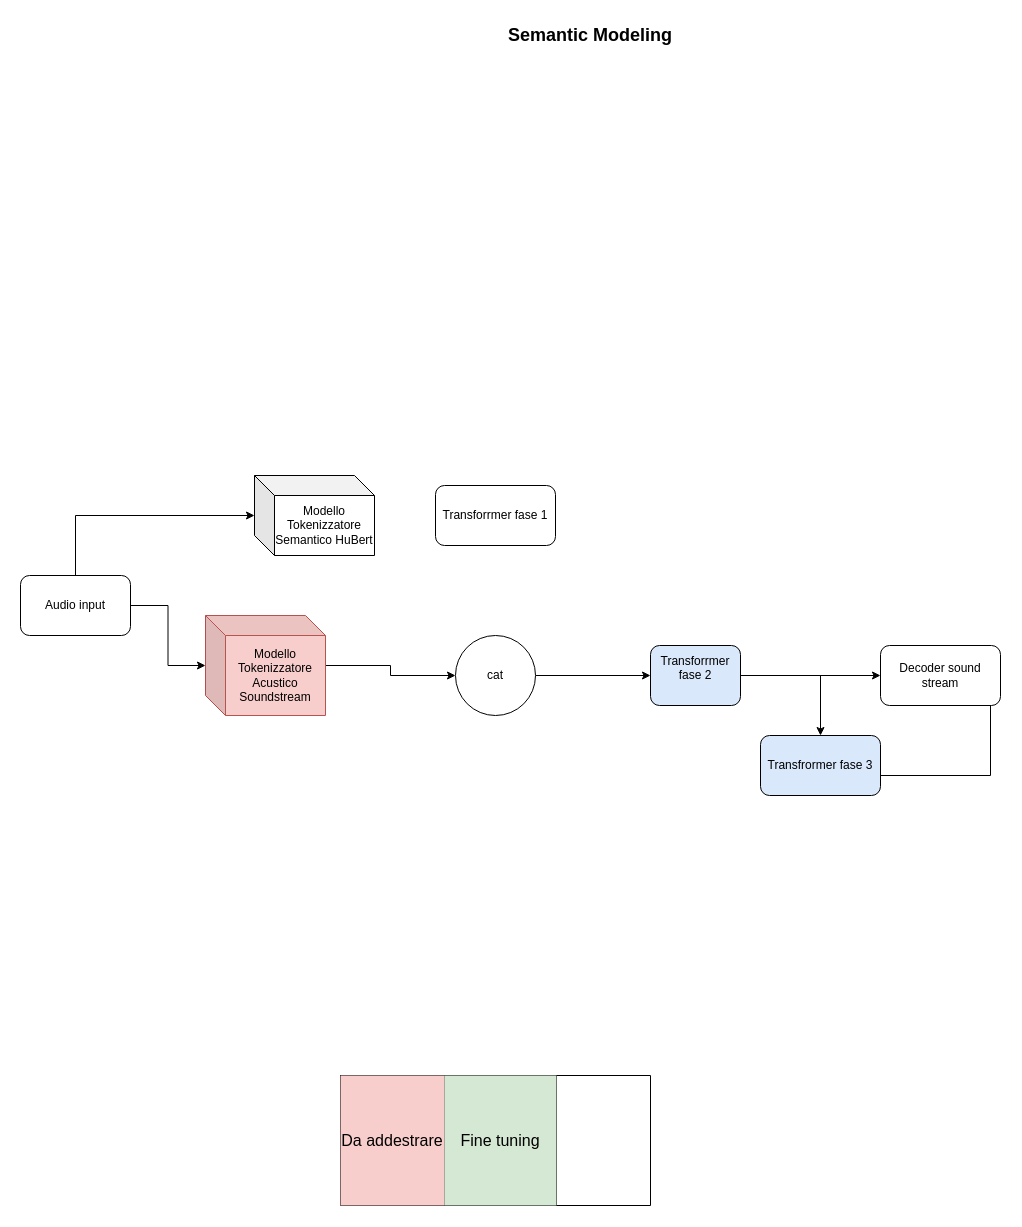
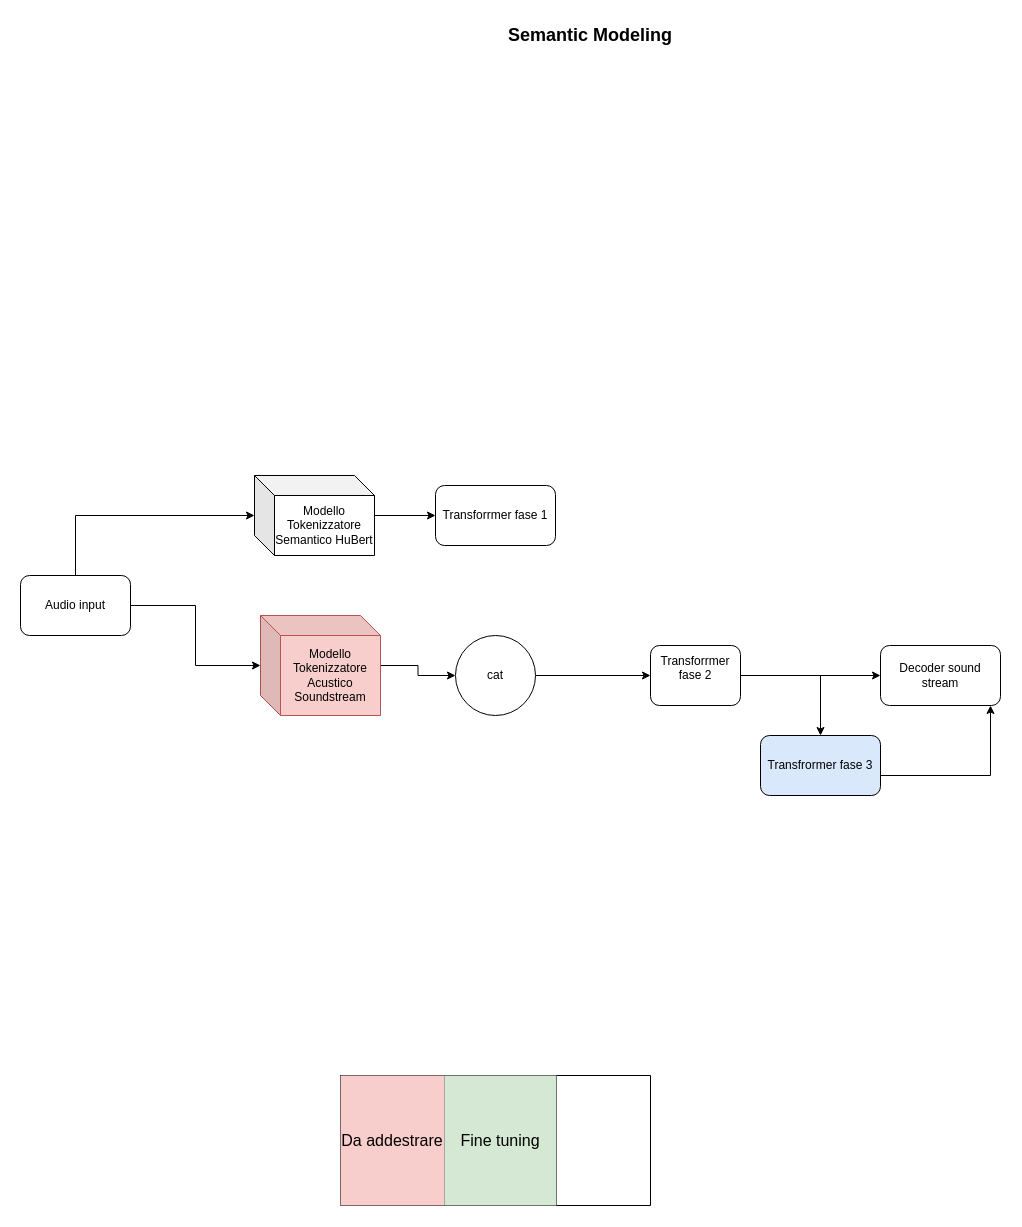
none -> (402, 516)
(266, 666) -> (321, 666)
(696, 676) -> (696, 676)
(991, 711) -> (991, 713)
